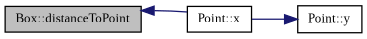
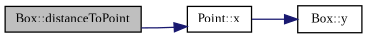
(171, 11) -> (158, 28)
(330, 19) -> (330, 19)
